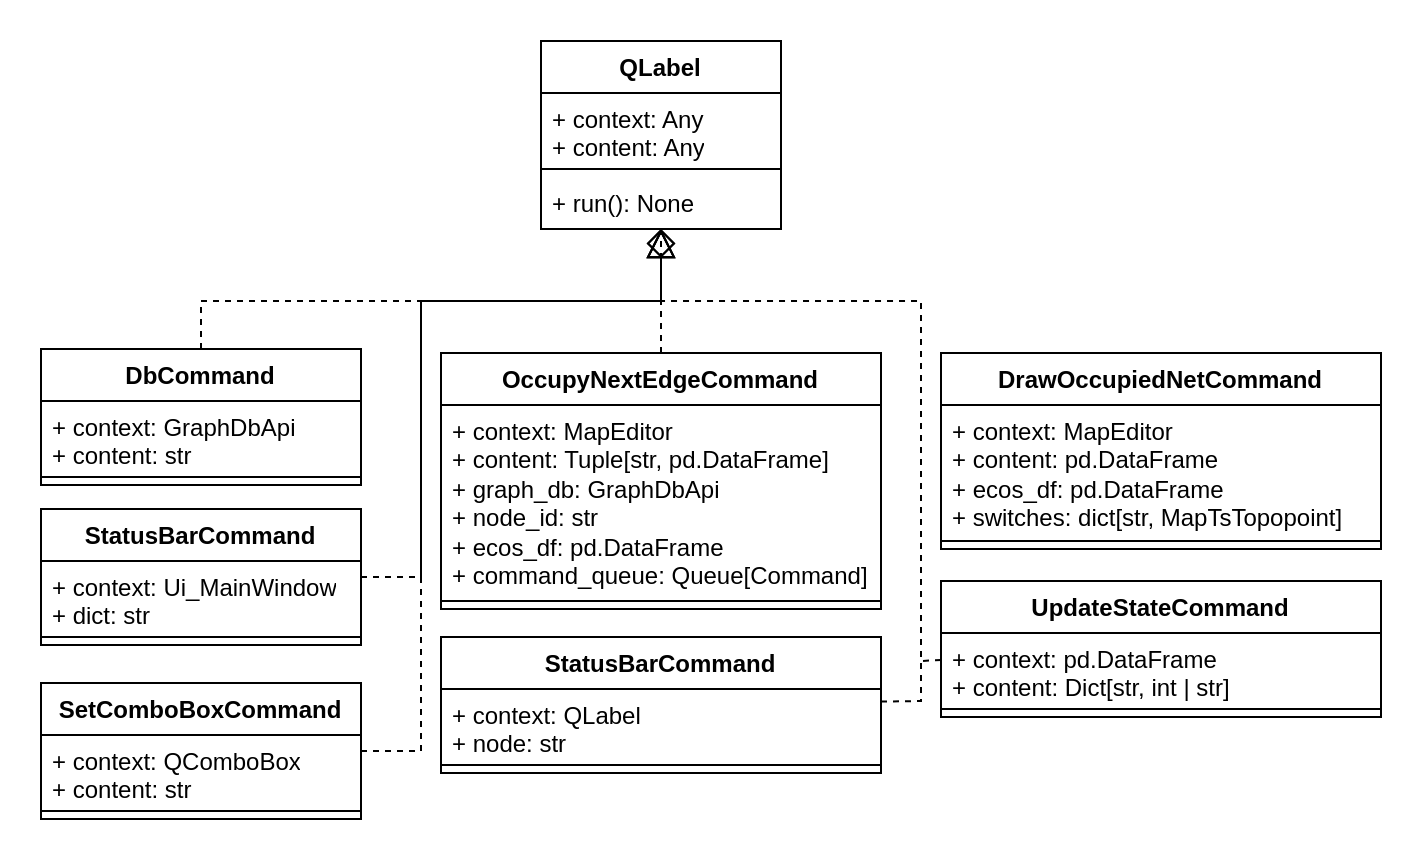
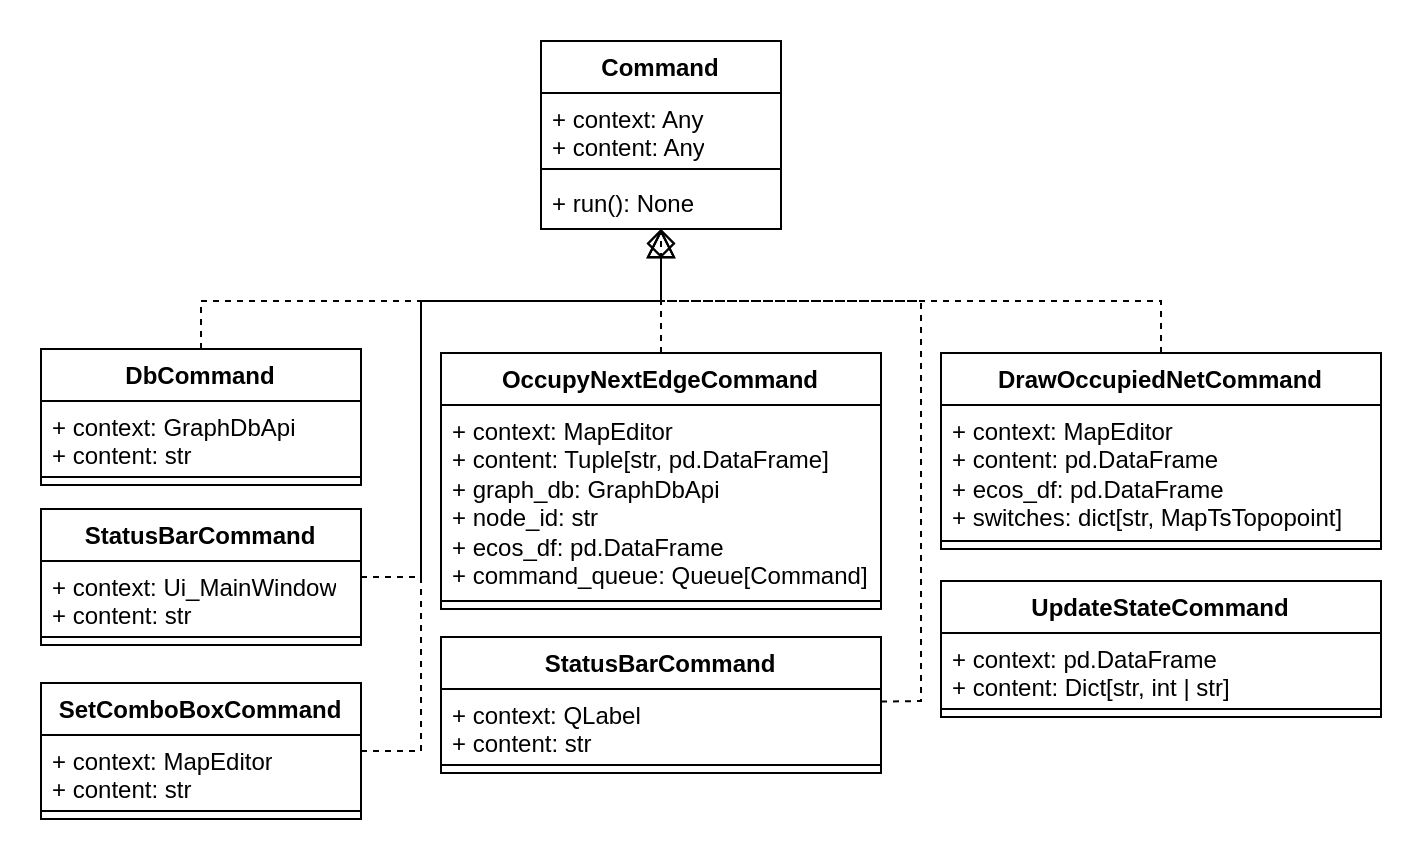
(661, 69) -> (661, 69)
none -> (1069, 301)
(196, 604) -> (196, 604)
(930, 661) -> none
(555, 732) -> (555, 732)
(178, 778) -> (175, 778)
